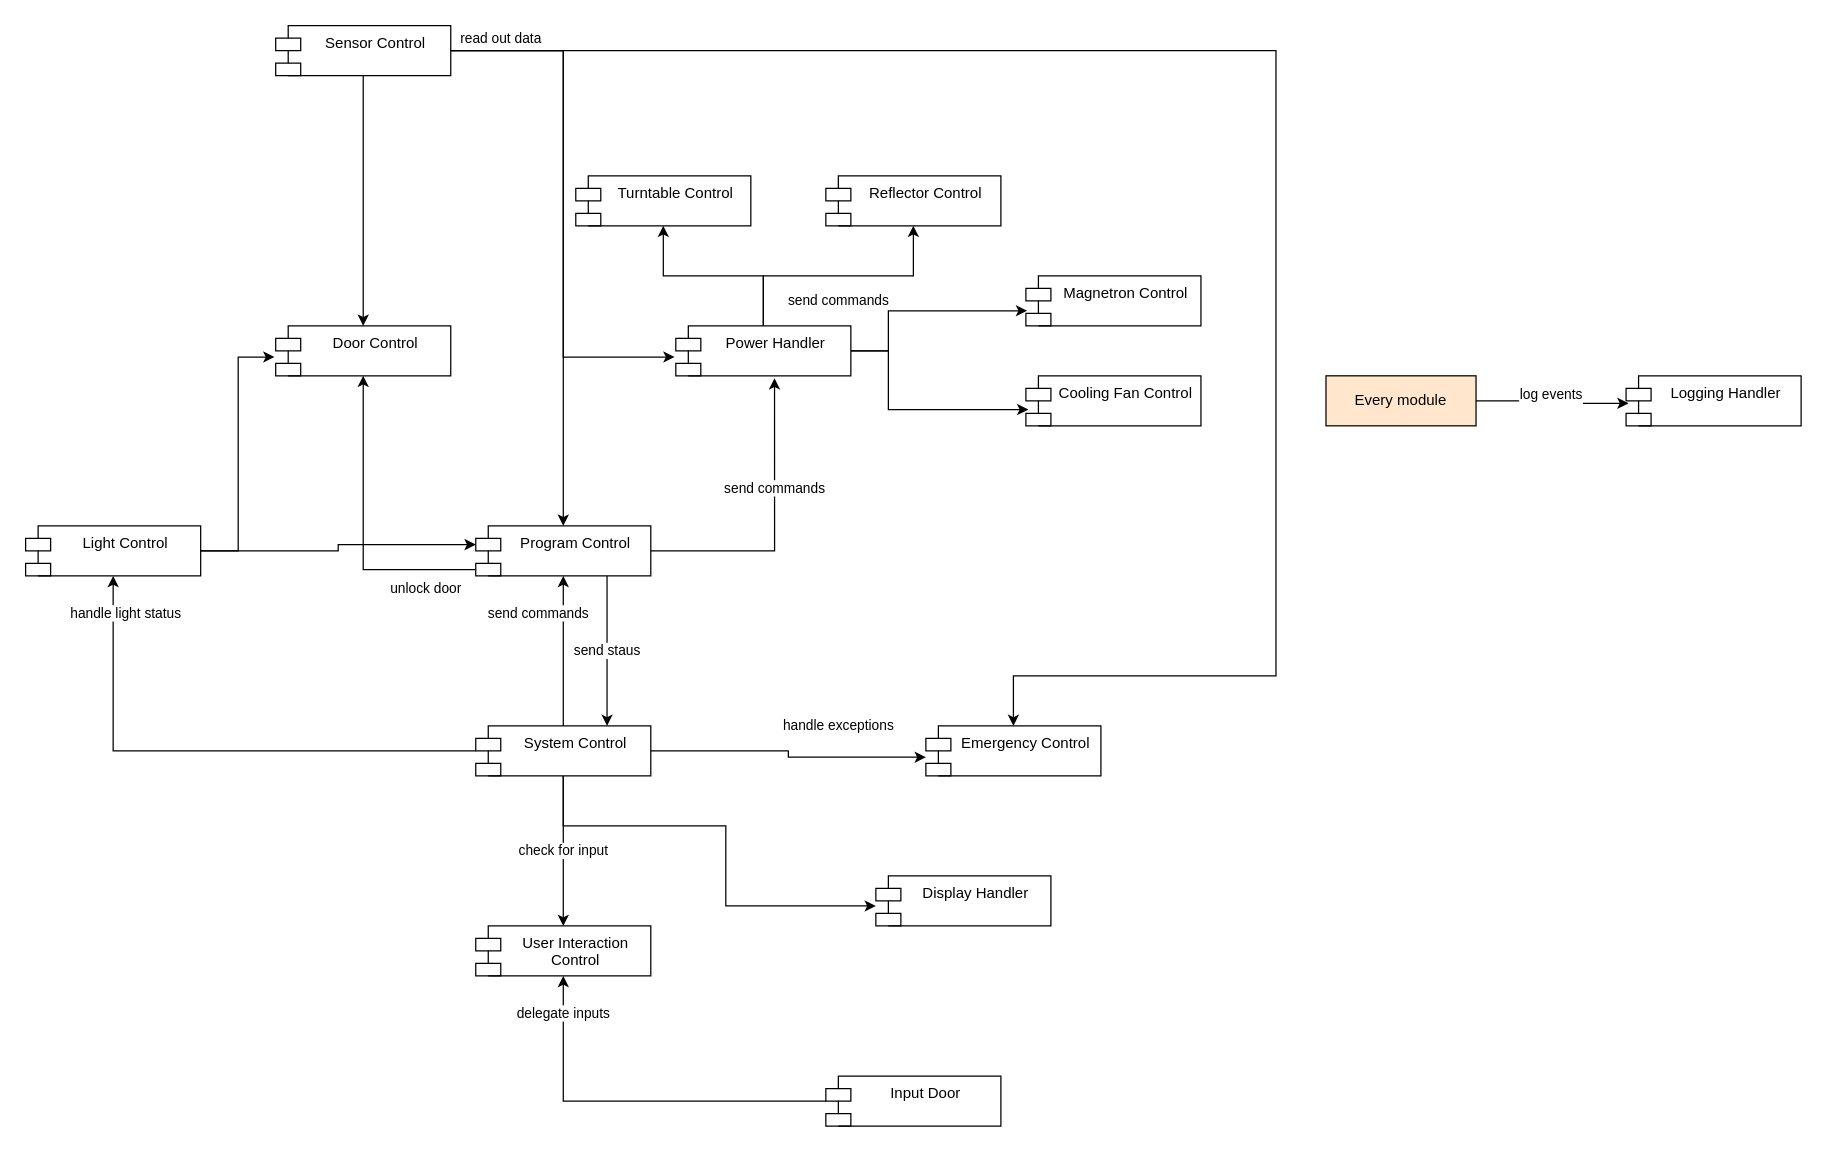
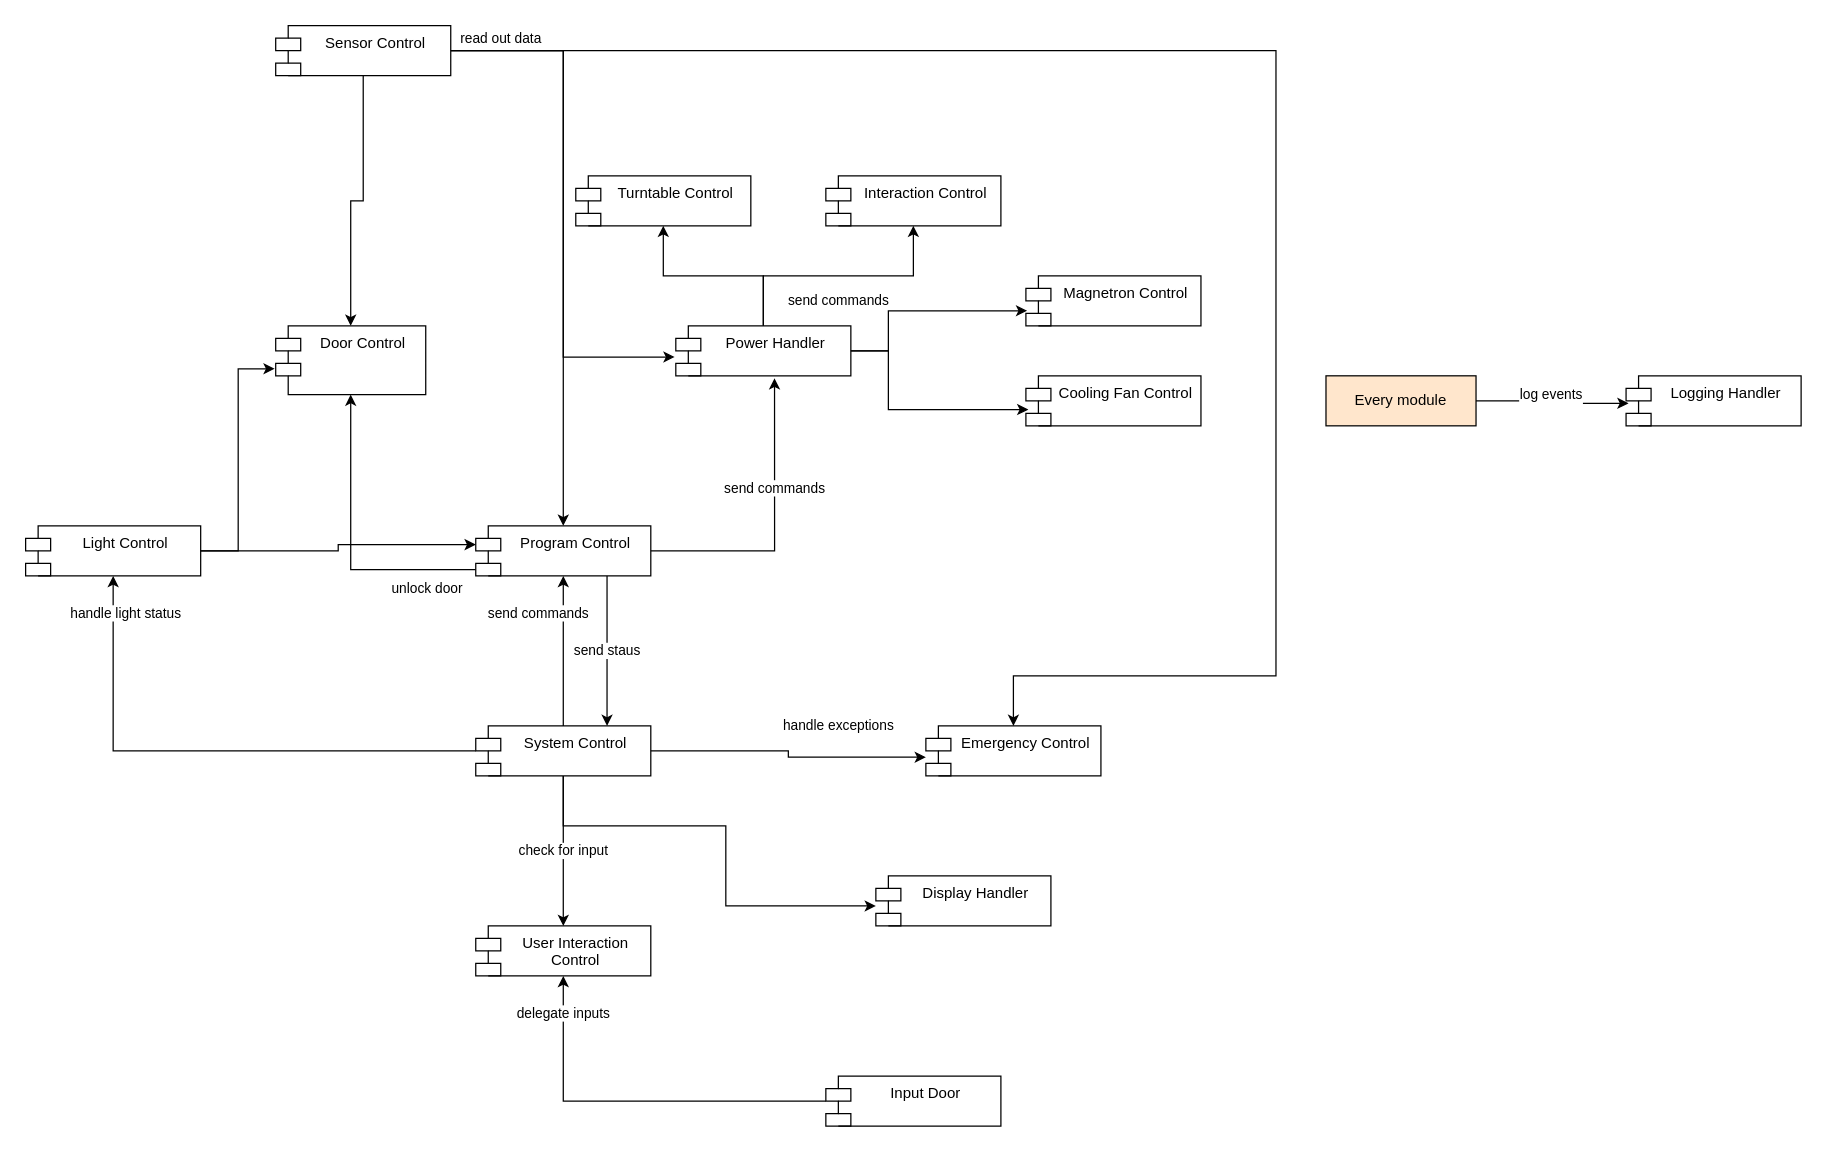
(926, 193) -> (926, 202)
(363, 351) -> (351, 360)
